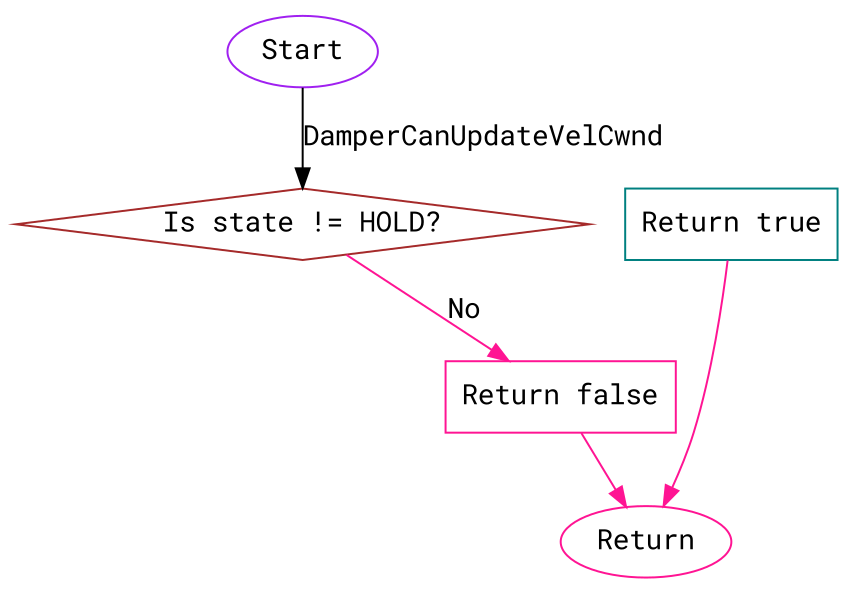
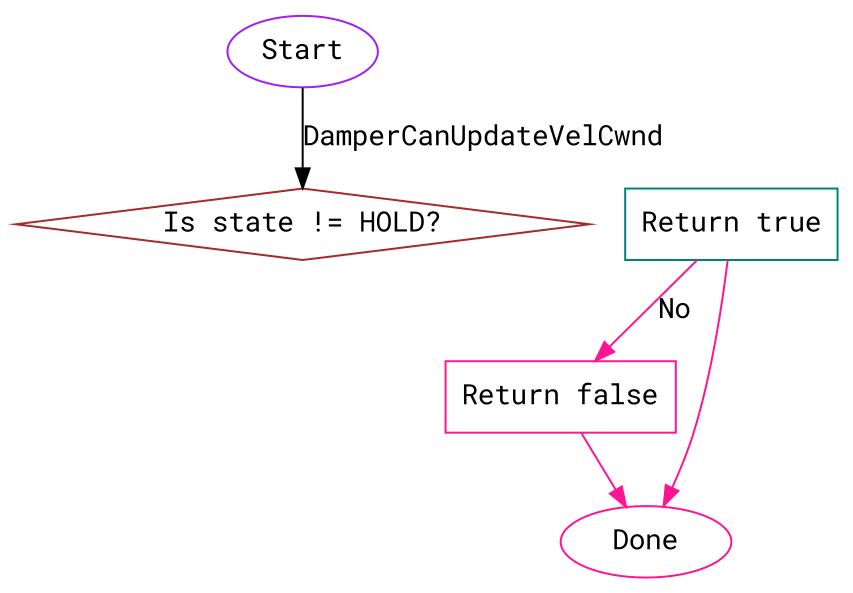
(419, 302) -> (653, 303)
(646, 542) -> (646, 542)
